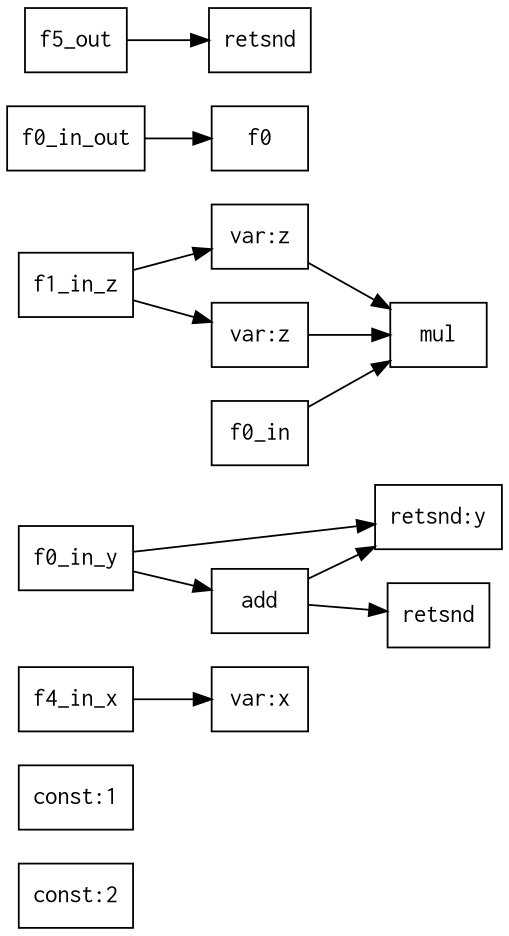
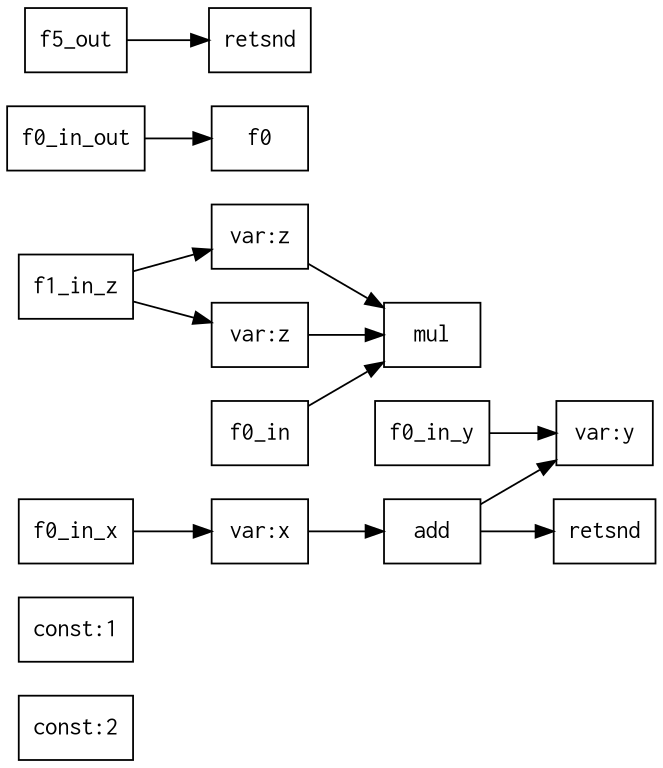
(438, 517) -> (605, 433)
(164, 579) -> (337, 531)
(76, 699) -> (76, 531)
